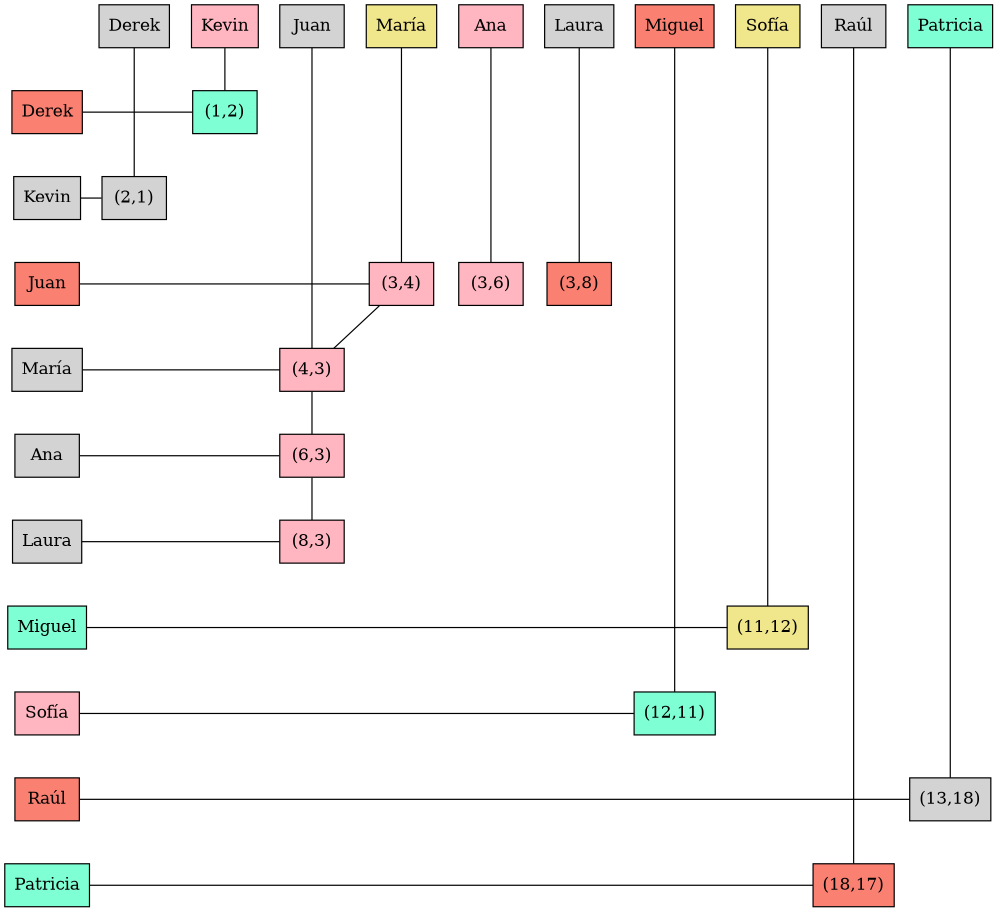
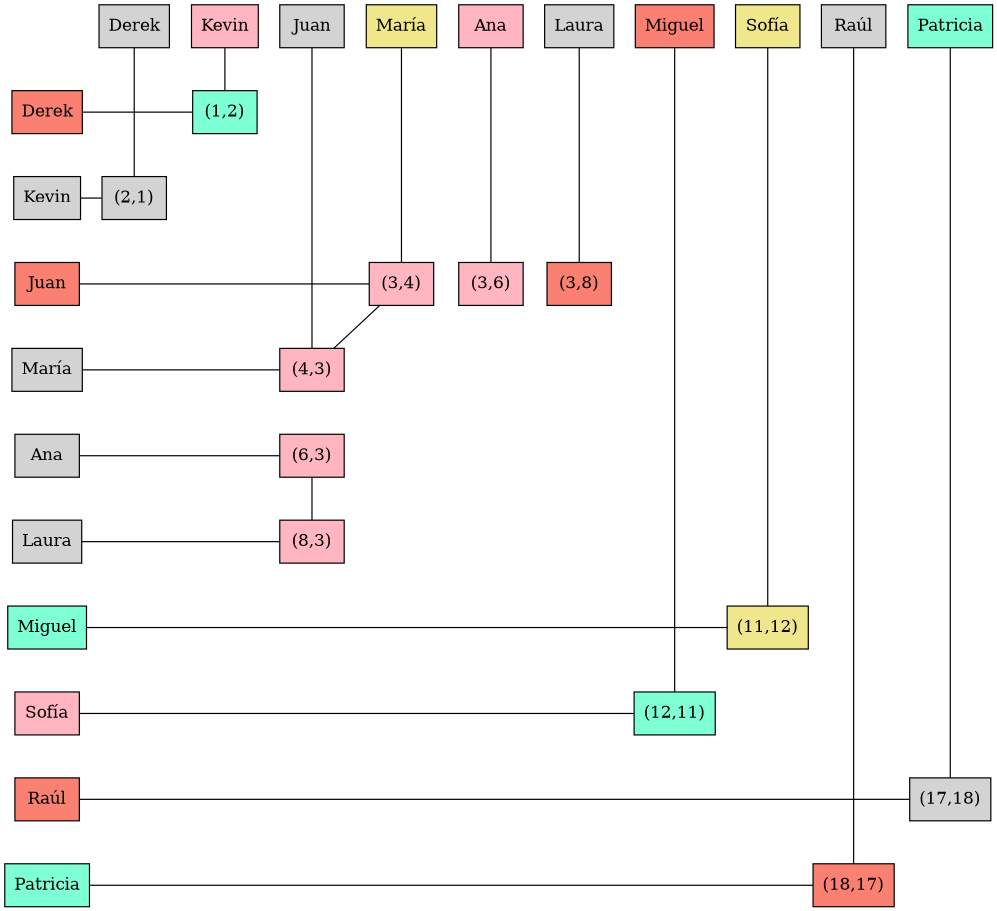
(312, 413) -> none
(950, 799) -> (950, 799)
